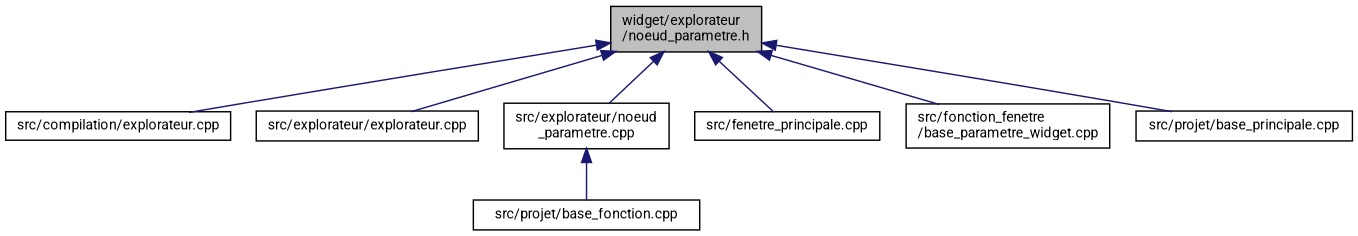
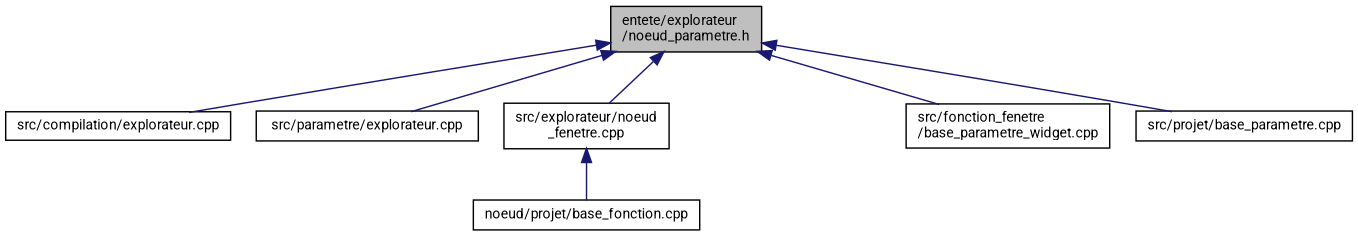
(686, 29) -> (686, 29)
(367, 126) -> (367, 126)
(587, 126) -> (587, 126)
(787, 126) -> none
(1244, 126) -> (1244, 126)
(587, 215) -> (587, 215)
